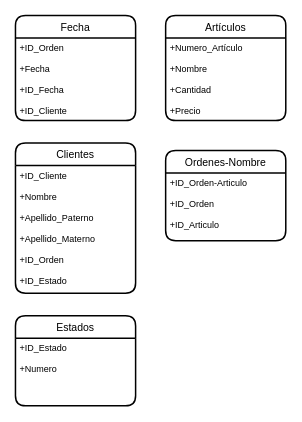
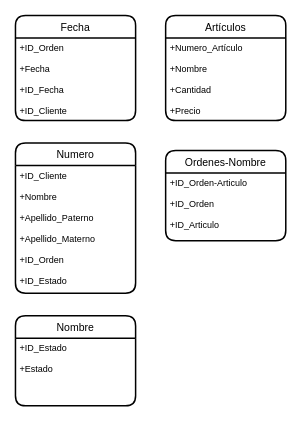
(75, 155) -> (75, 155)
(75, 327) -> (75, 327)
(45, 348) -> (45, 348)
